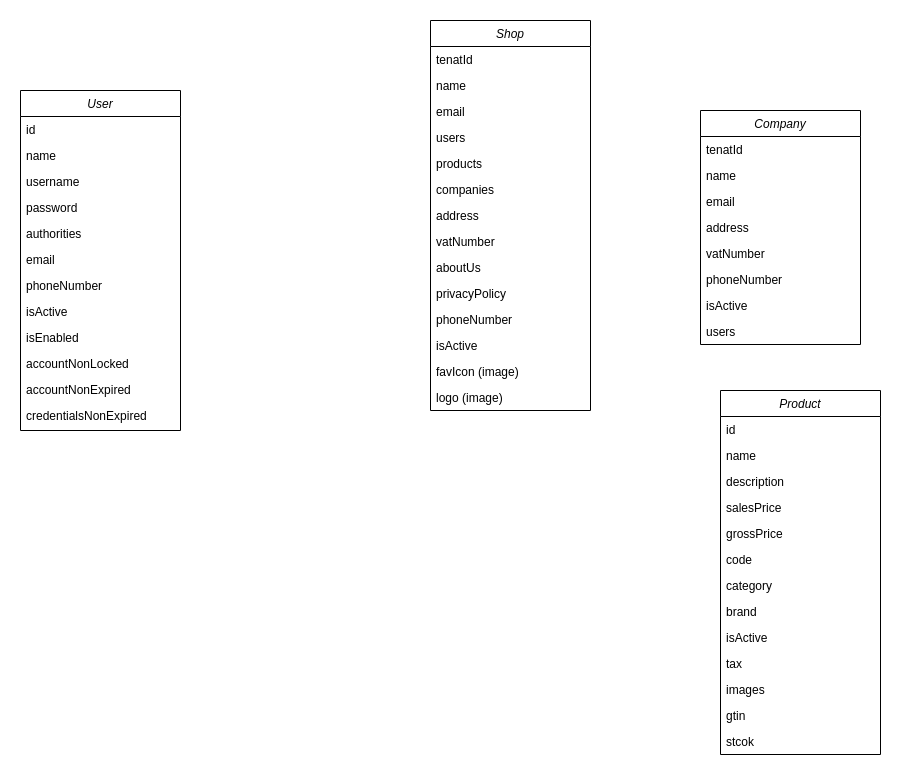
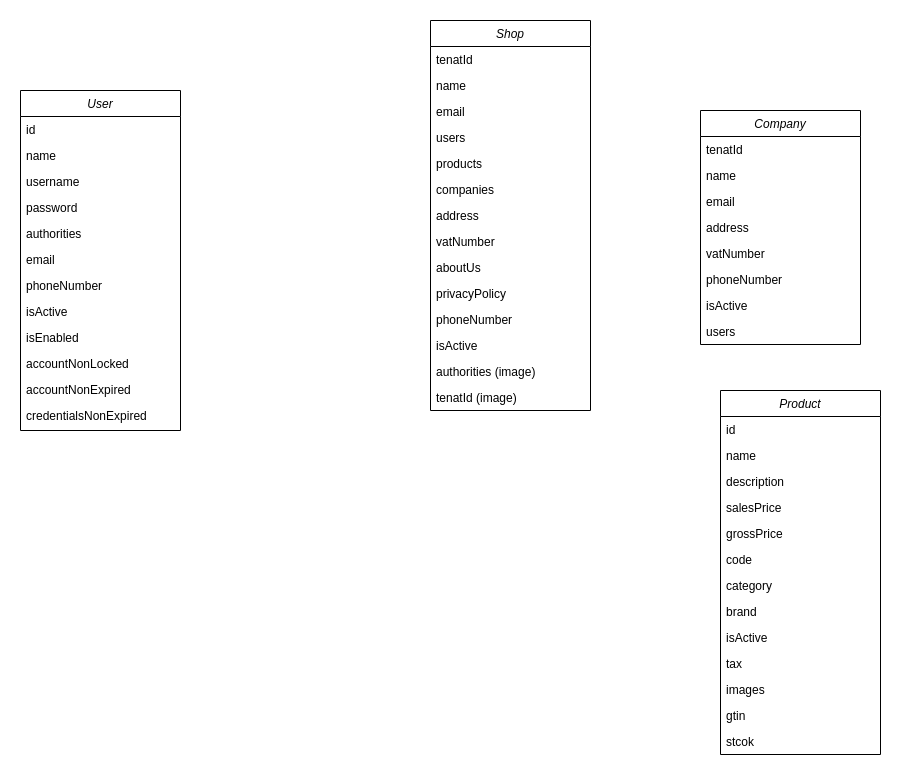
(483, 372) -> (494, 372)
(472, 398) -> (483, 398)
